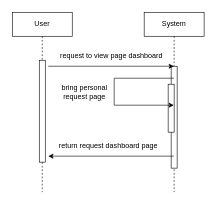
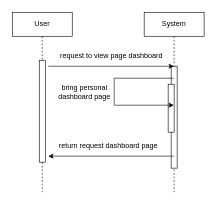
(85, 92) -> (85, 92)
